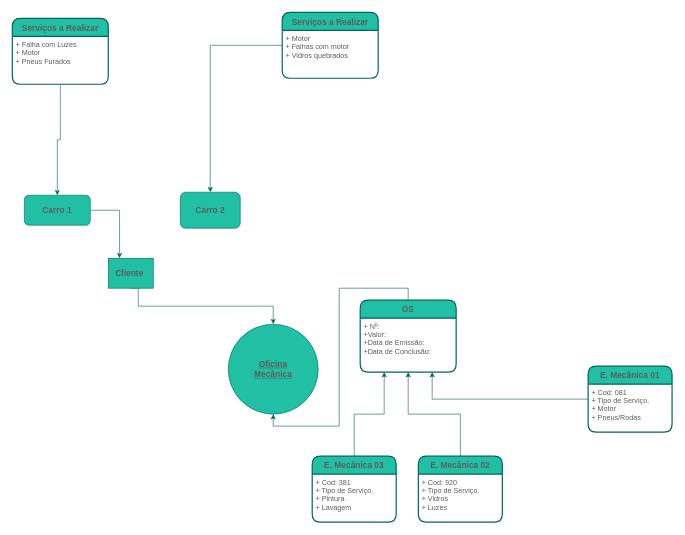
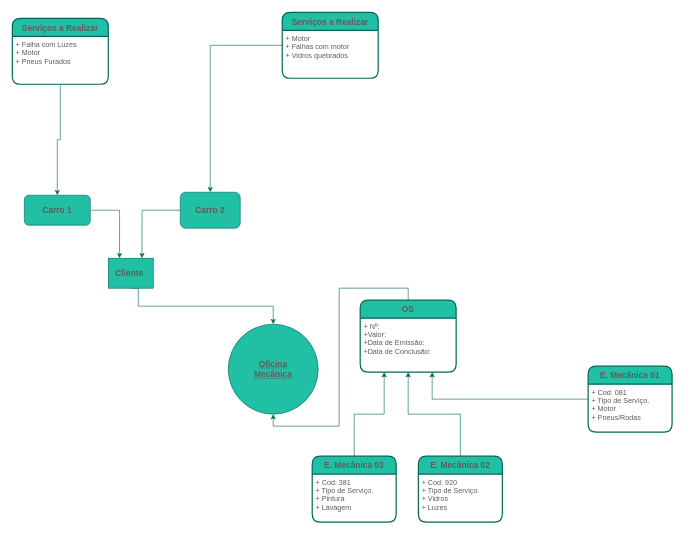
none -> (142, 210)
